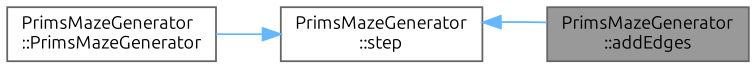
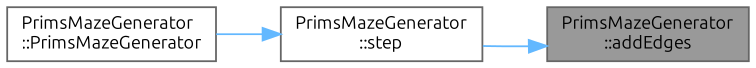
(524, 22) -> (506, 46)
